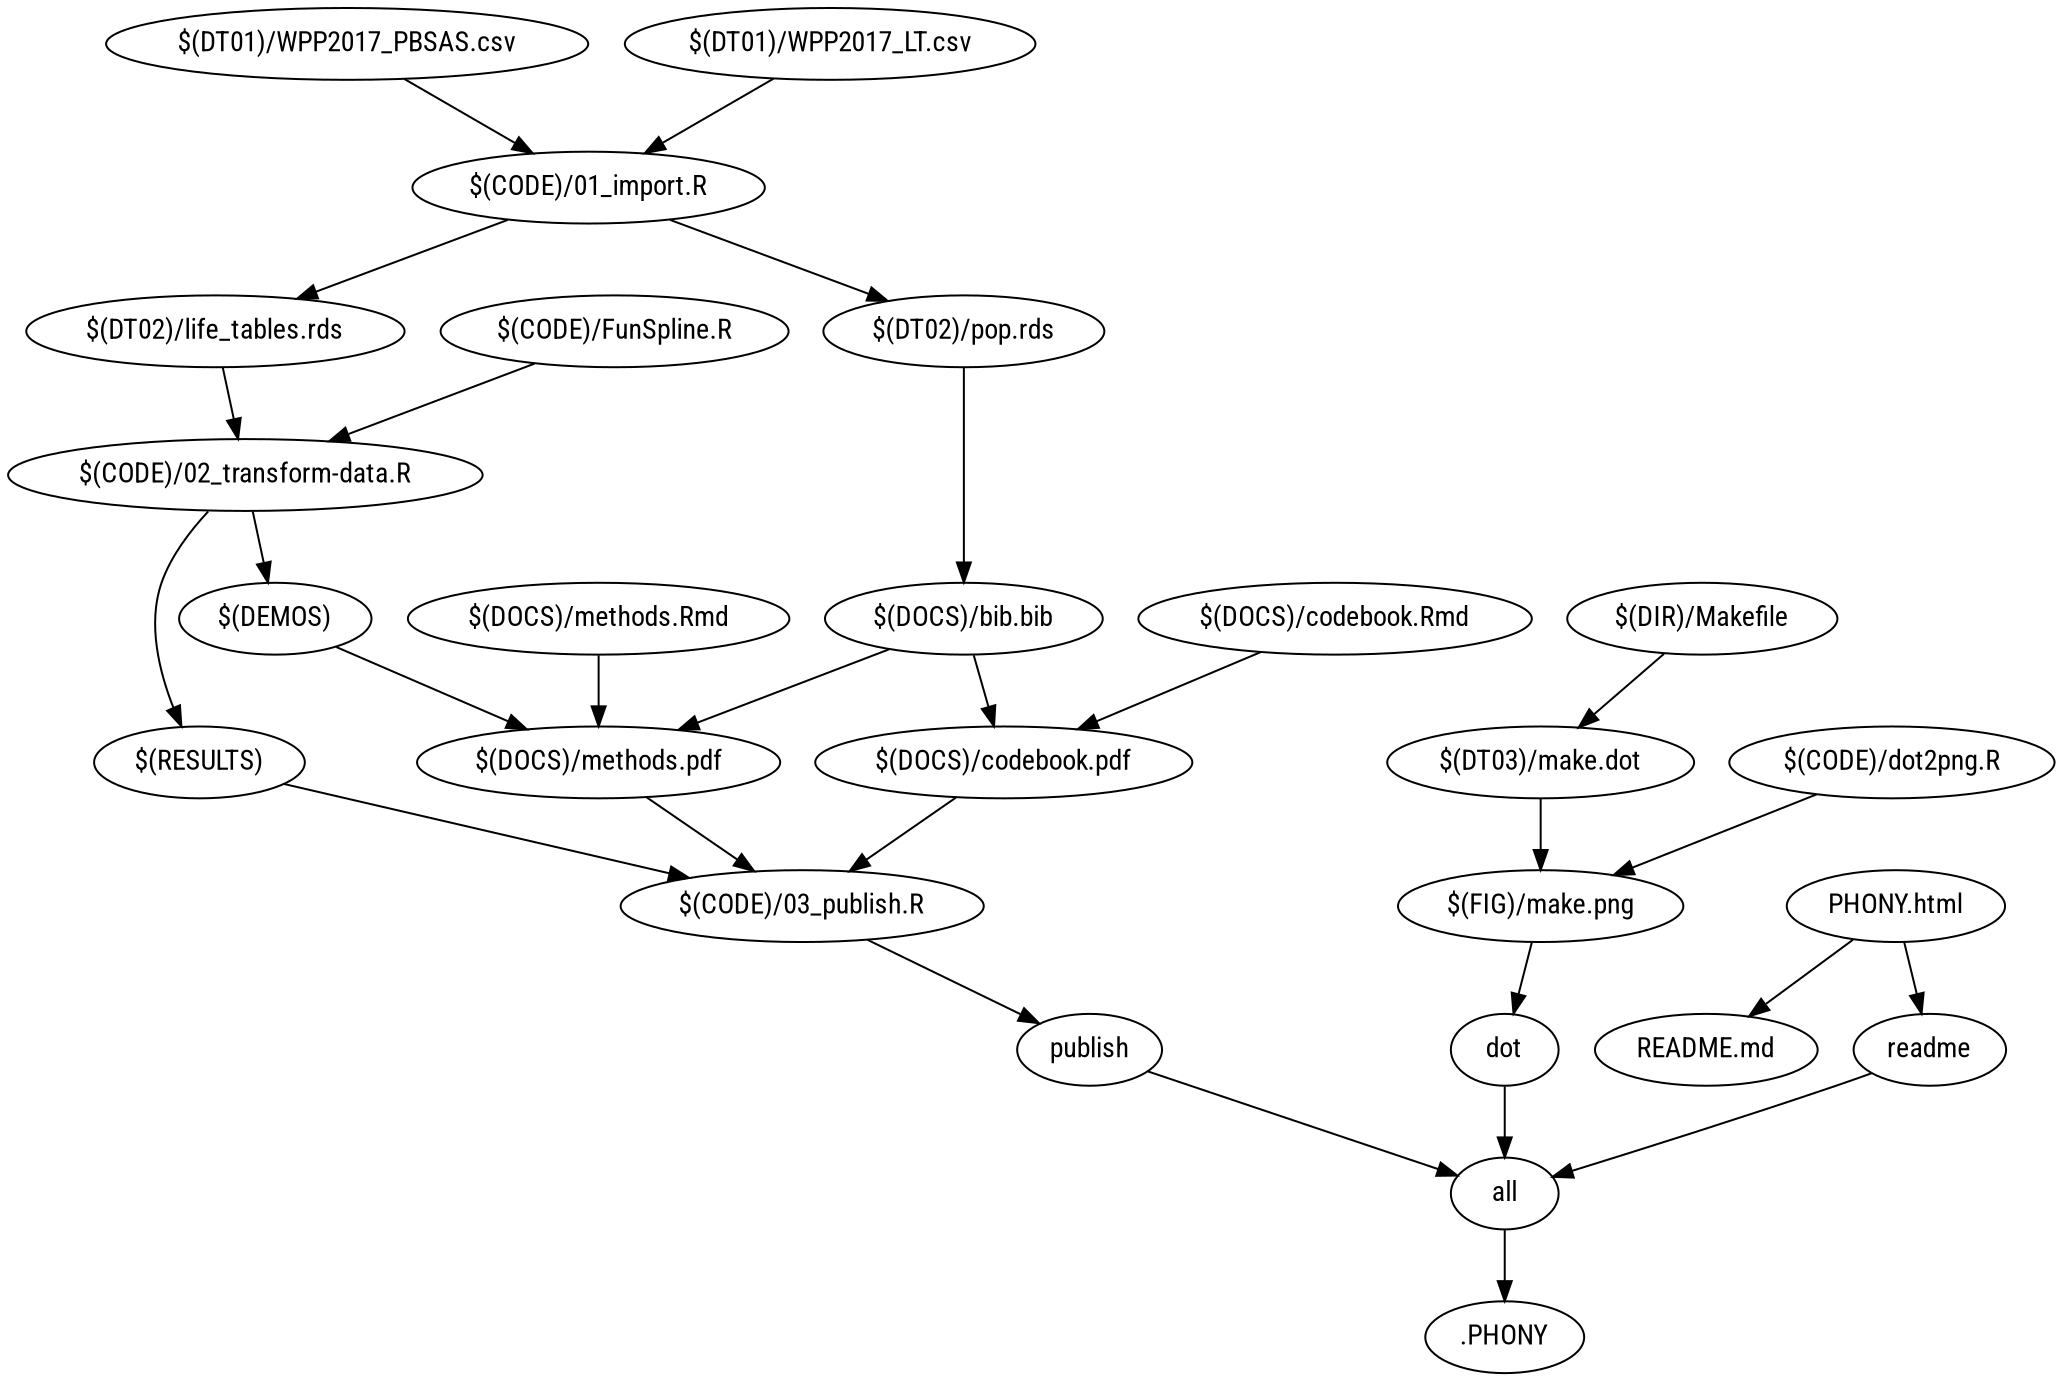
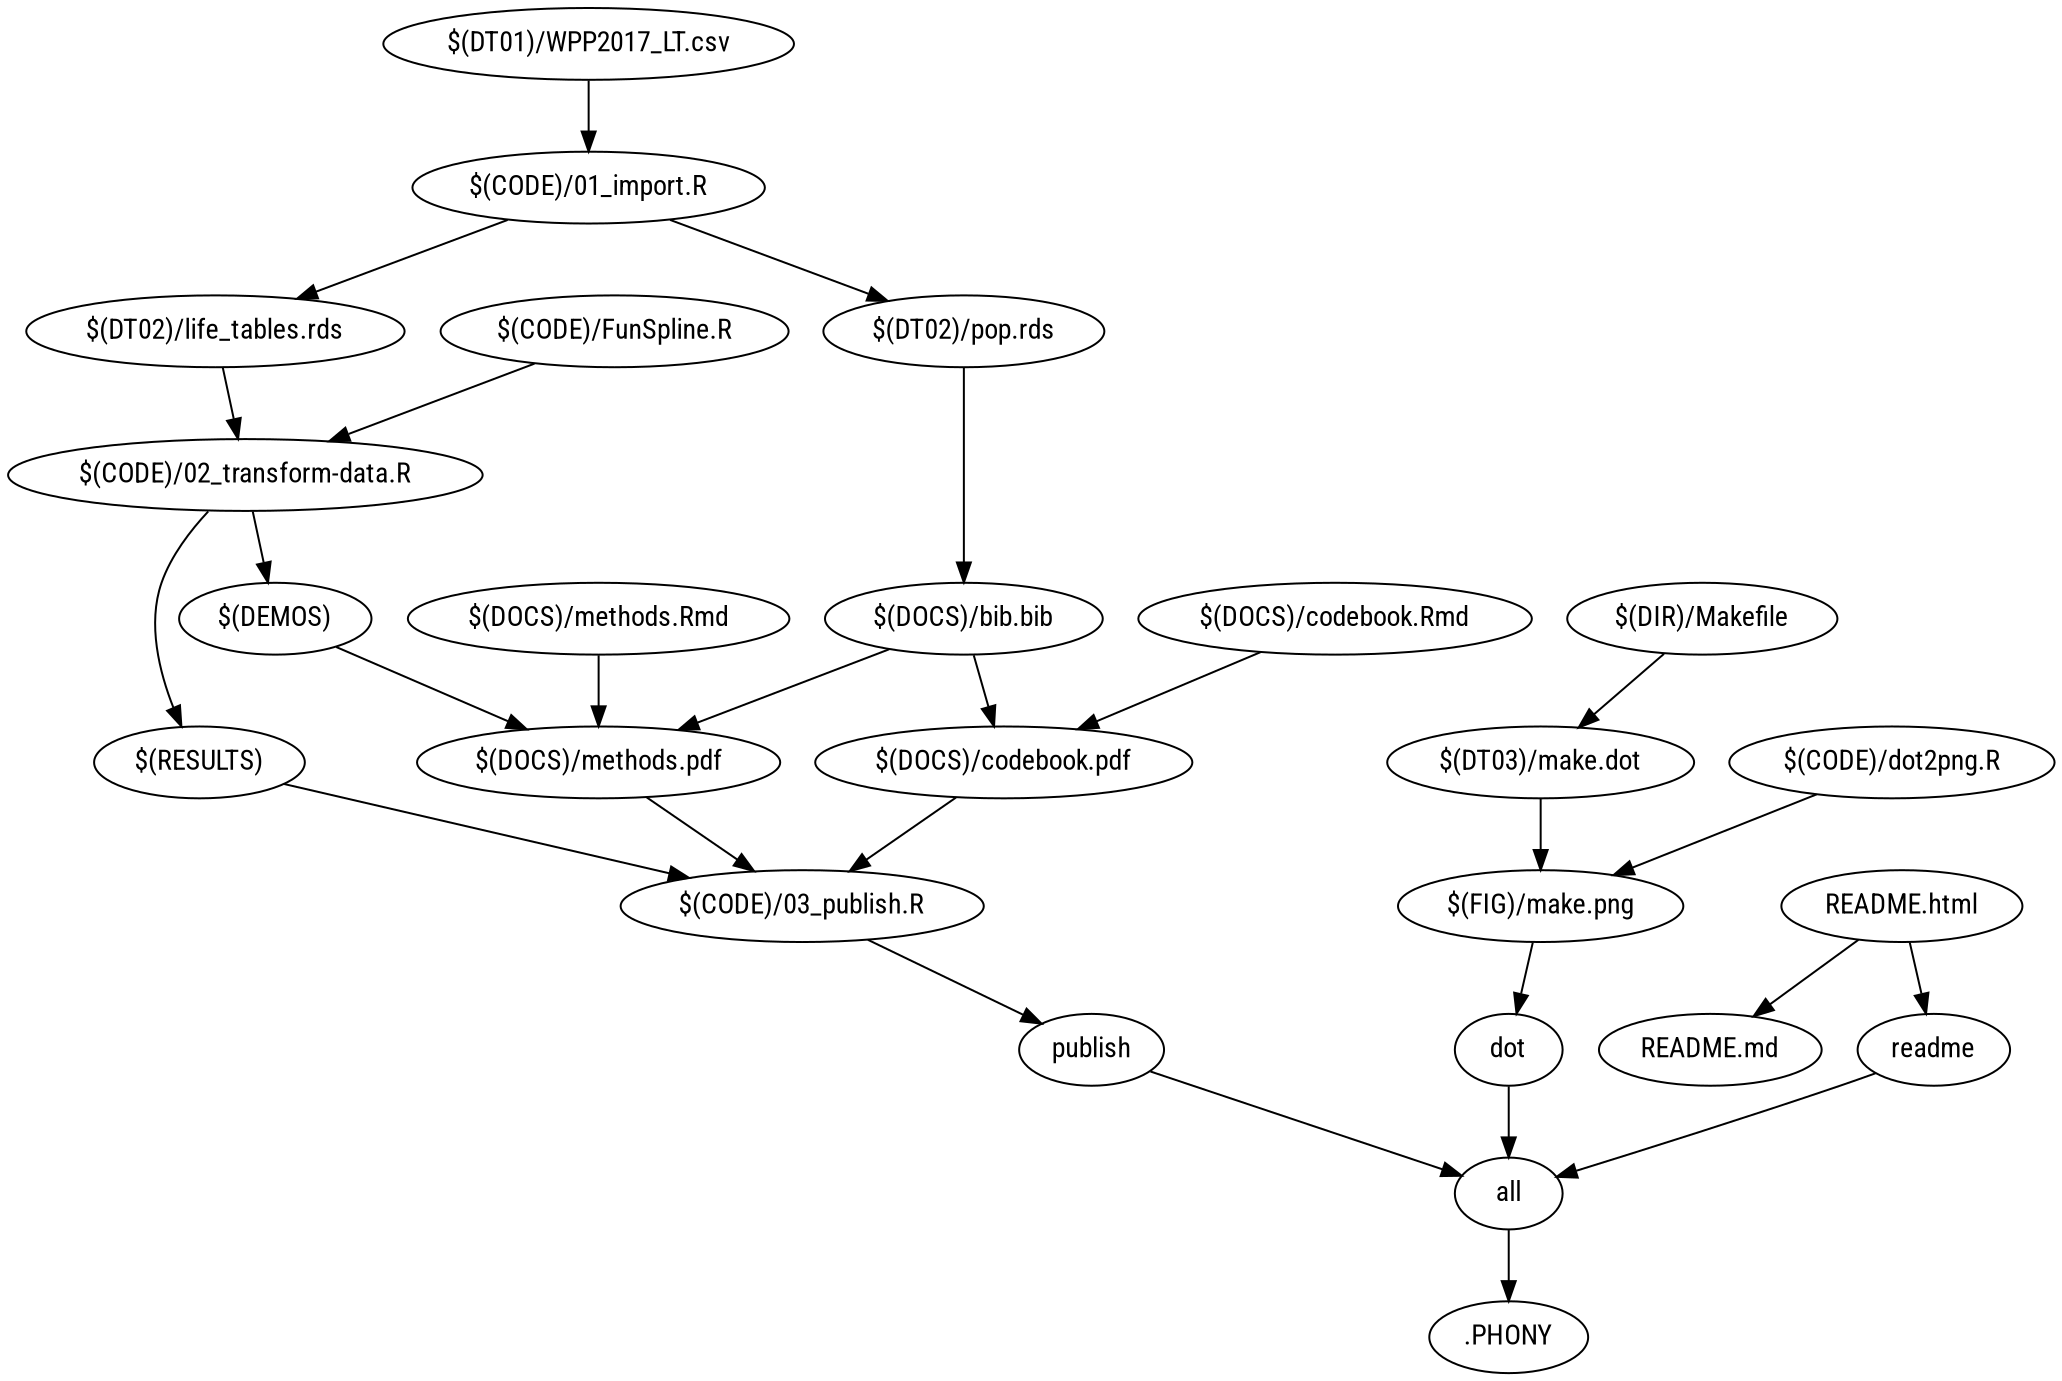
(347, 44) -> none
(1896, 906) -> (1902, 906)
